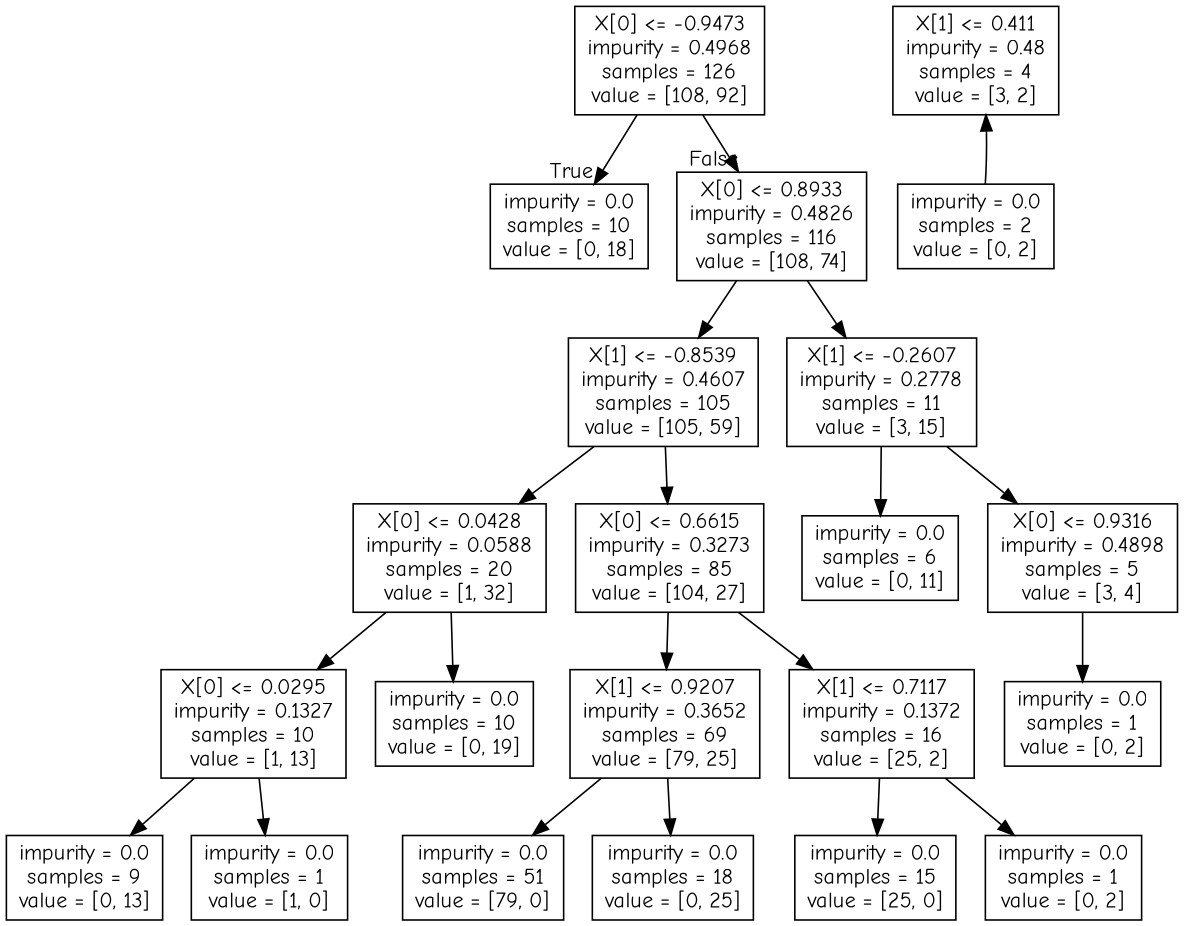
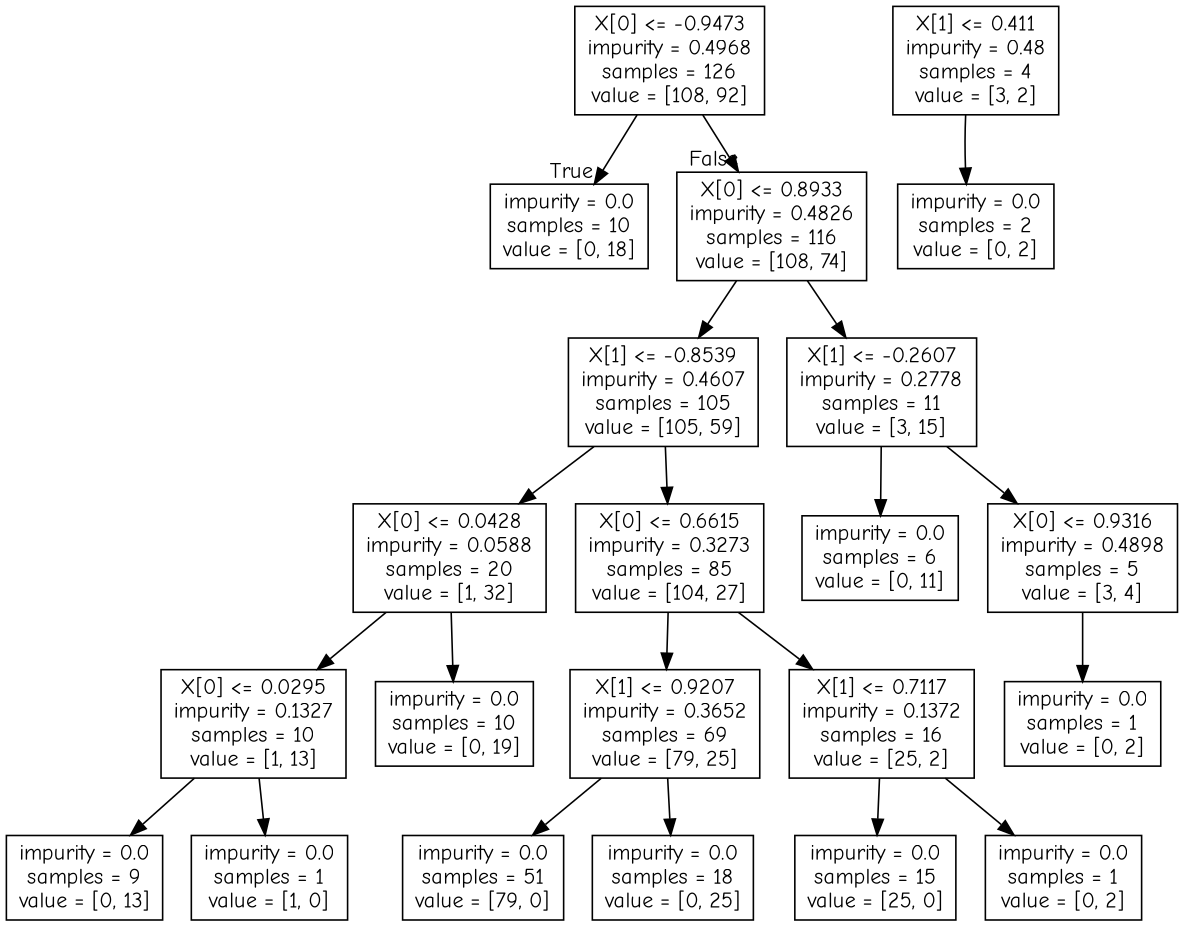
(986, 158) -> (965, 142)
